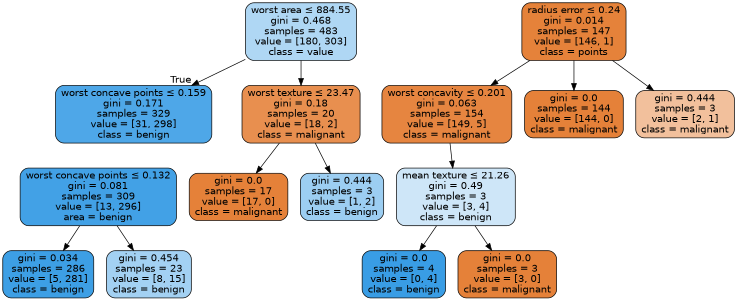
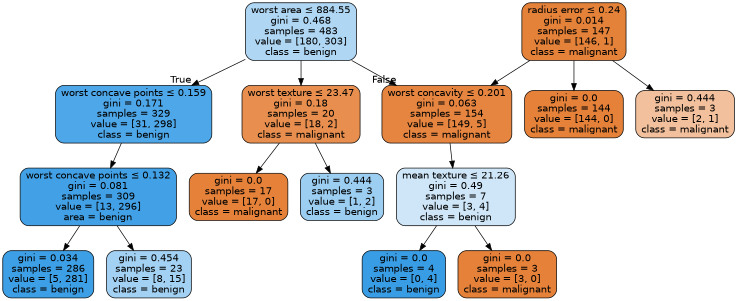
(301, 52) -> (301, 52)
(574, 52) -> (574, 52)
none -> (371, 71)
none -> (117, 152)
(456, 197) -> (456, 197)
